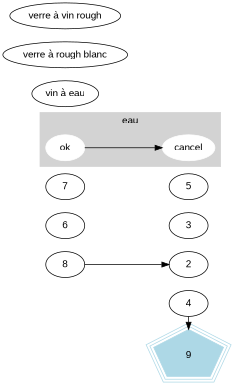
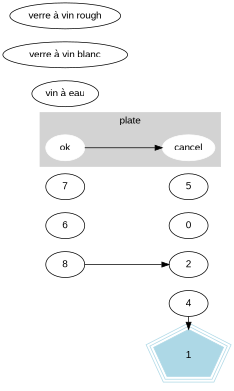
(65, 55) -> (65, 55)
(130, 121) -> (130, 121)
(189, 226) -> (189, 226)
(189, 355) -> (189, 355)
